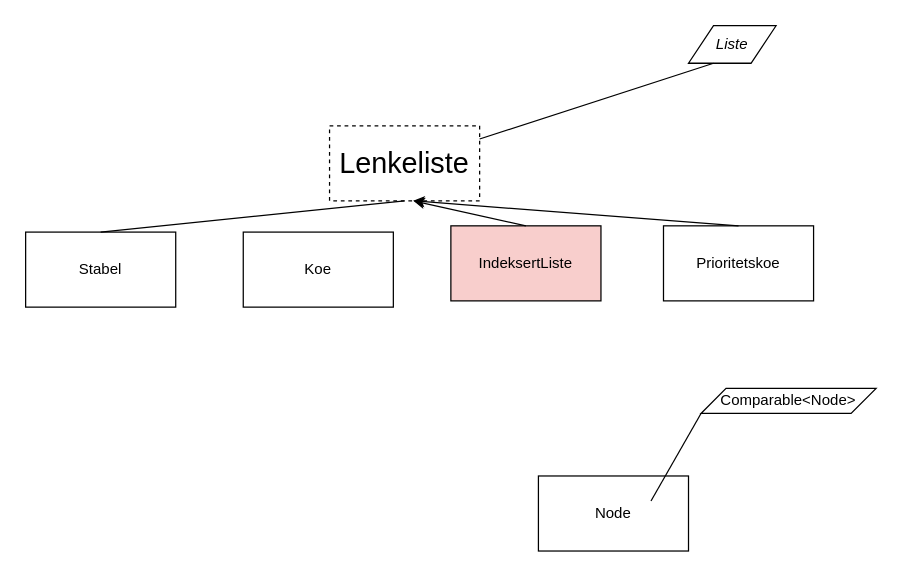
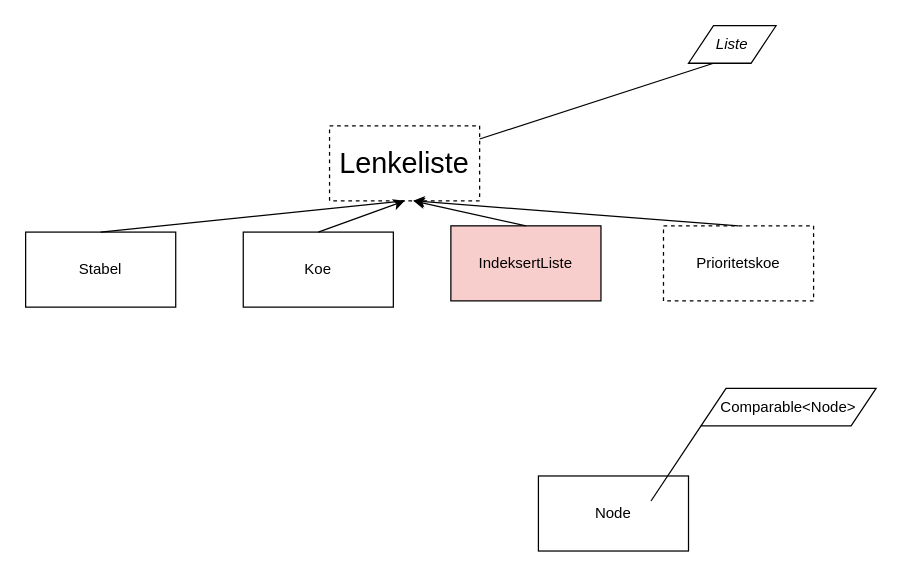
none -> (358, 217)
(738, 263) -> (738, 263)
(788, 401) -> (788, 407)
